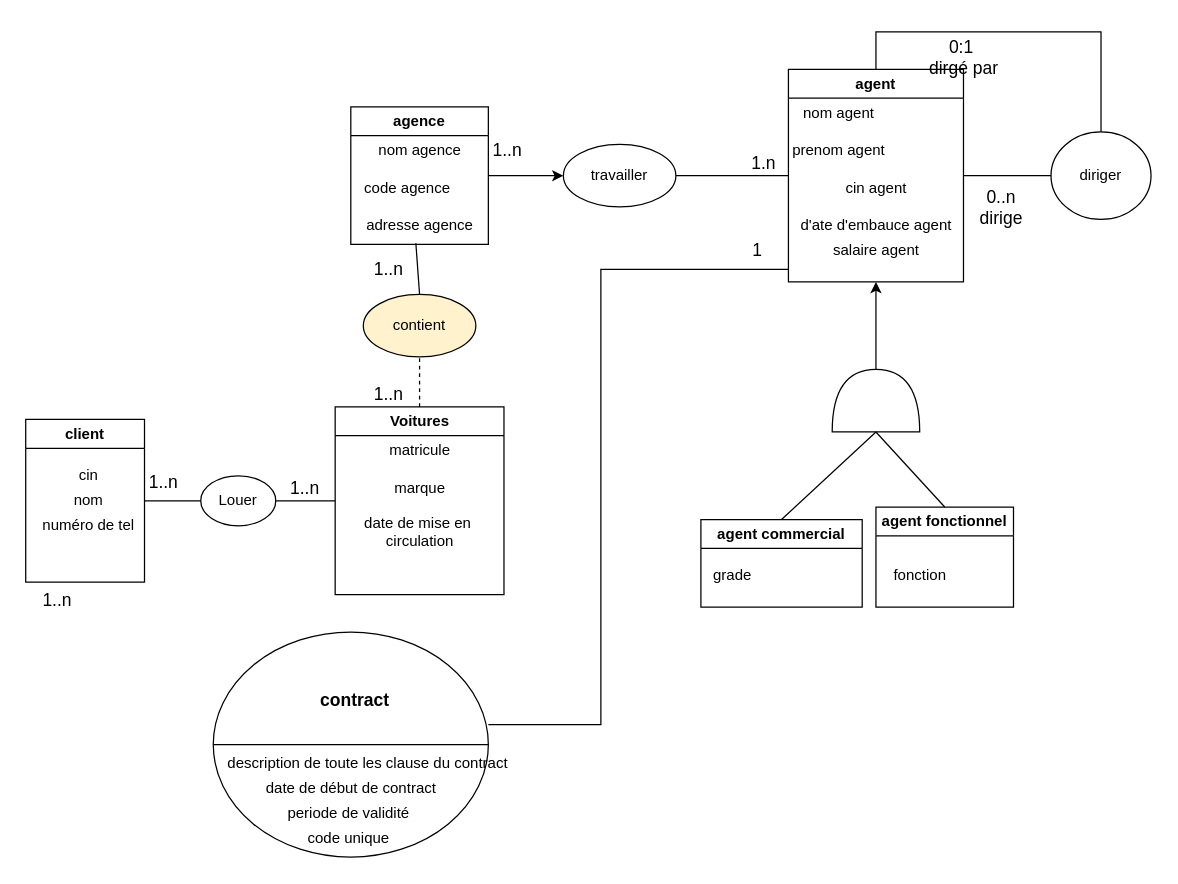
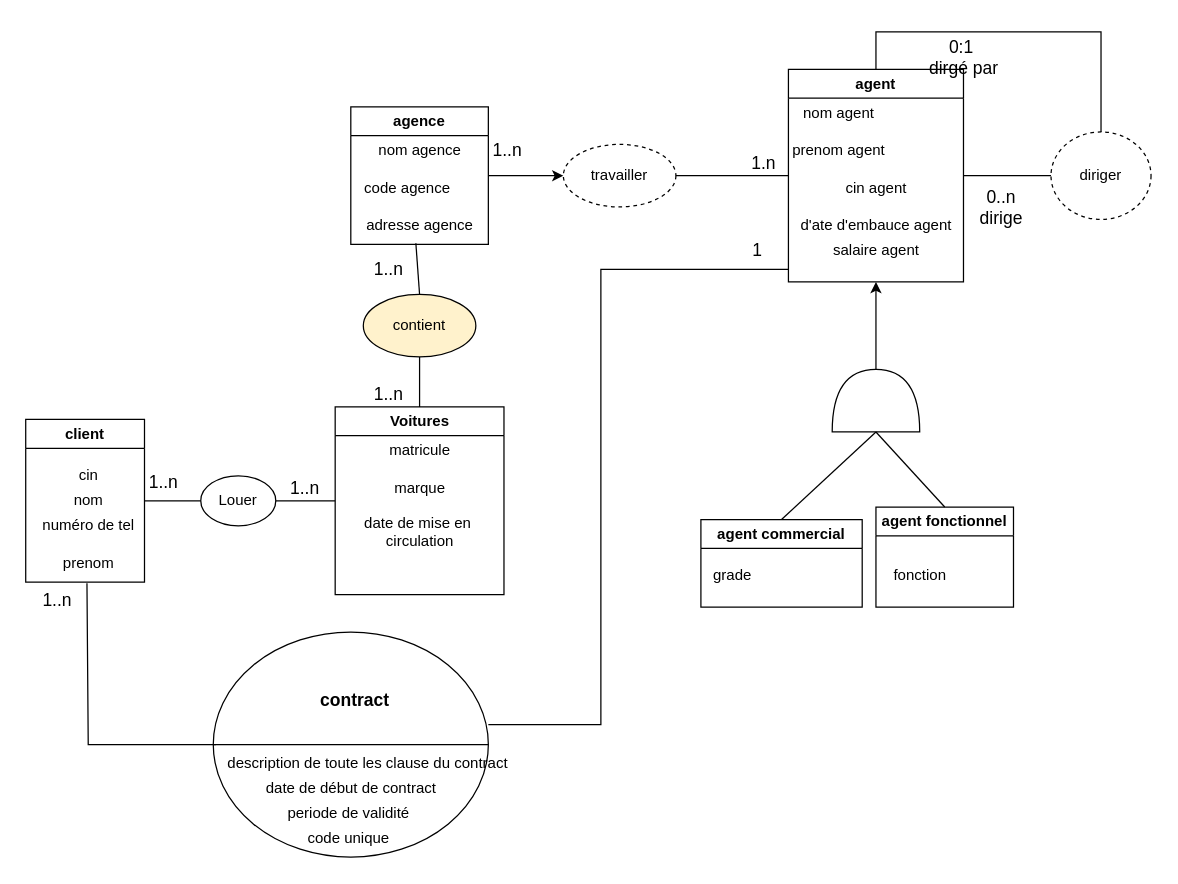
(619, 176) -> (619, 176)
(1101, 176) -> (1101, 176)
(419, 381) -> (419, 381)
none -> (88, 563)
none -> (88, 725)
